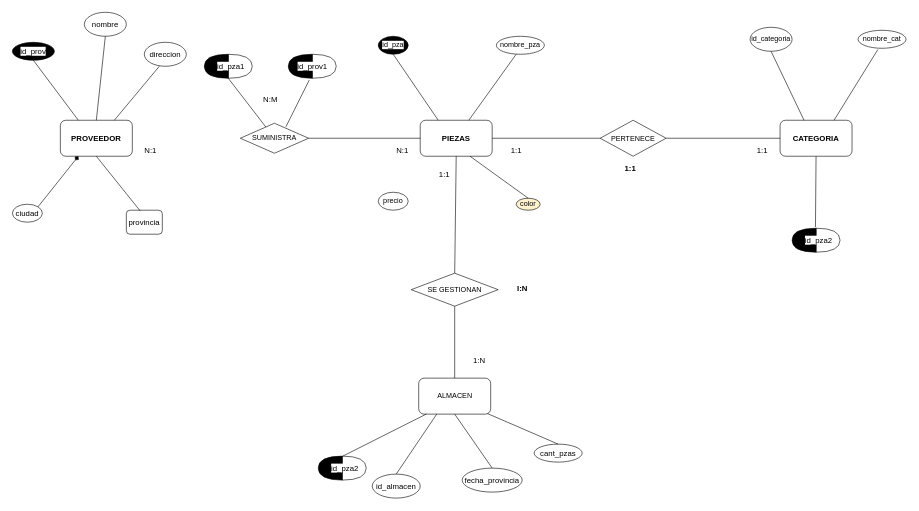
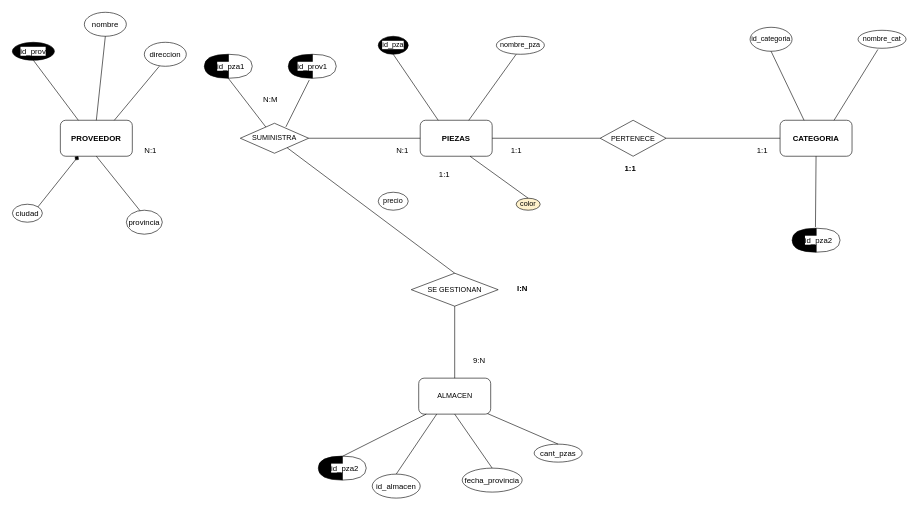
(456, 215) -> (371, 211)
(144, 222) -> (144, 222)
(479, 360) -> (479, 360)
